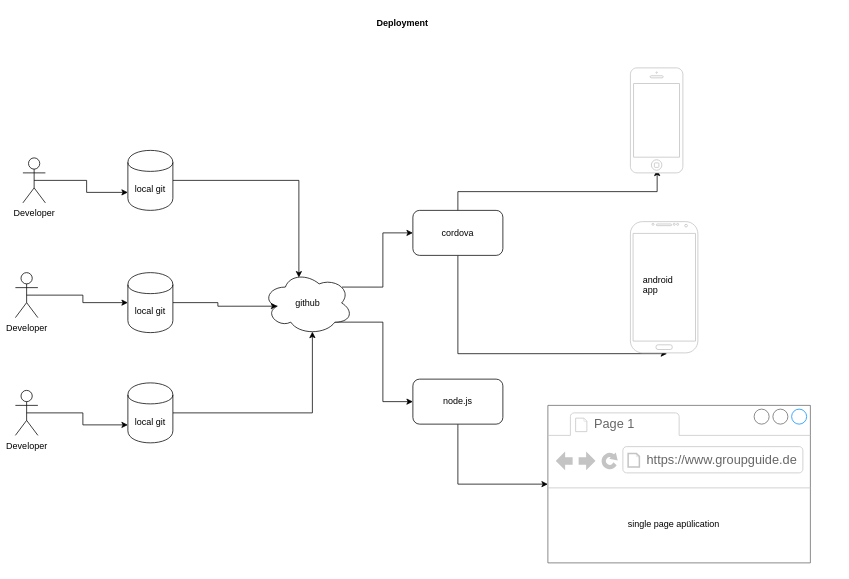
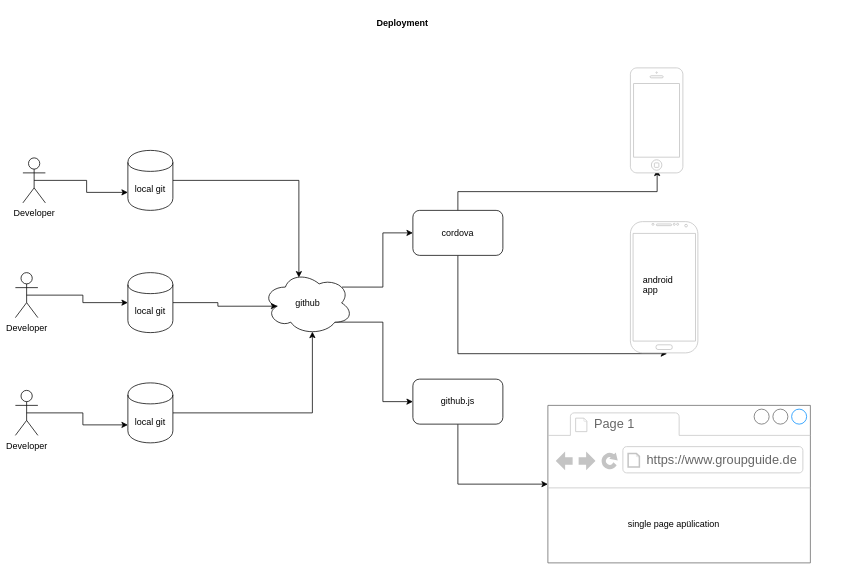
(458, 402) -> (458, 402)
